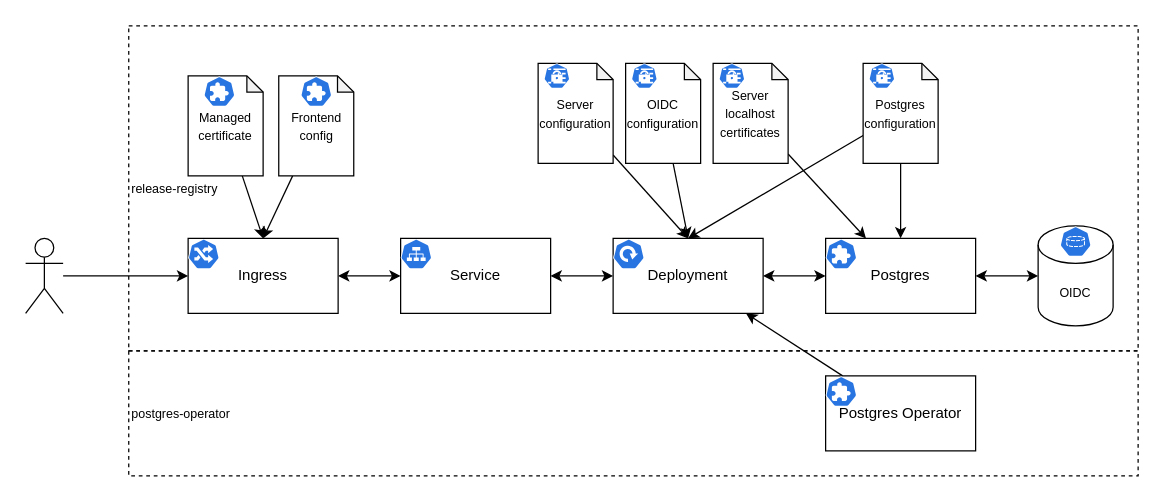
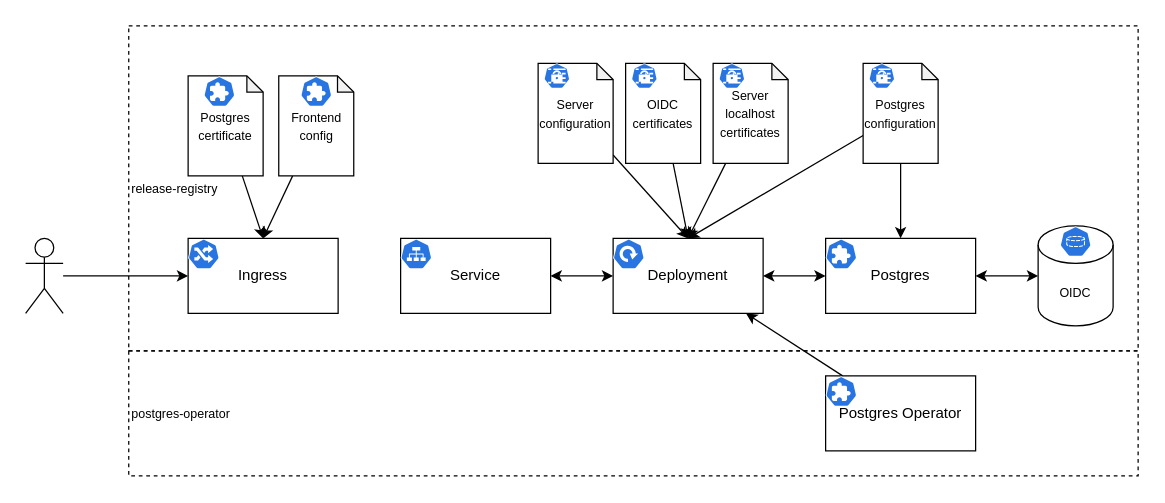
(663, 113) -> (663, 113)
(226, 126) -> (226, 126)
(824, 193) -> (709, 197)
(369, 276) -> none
